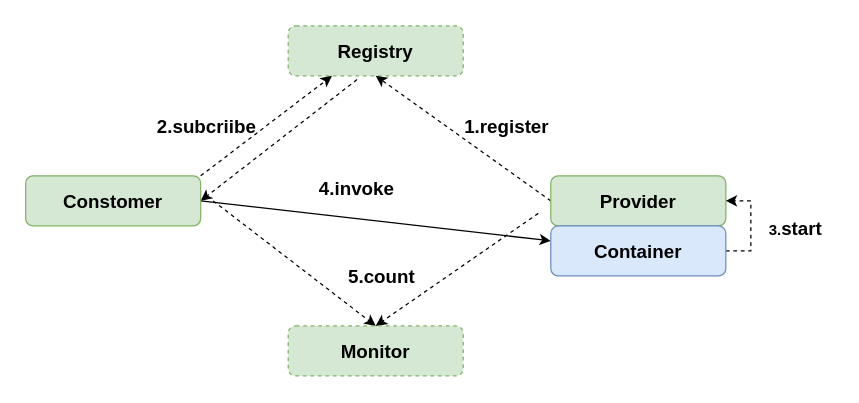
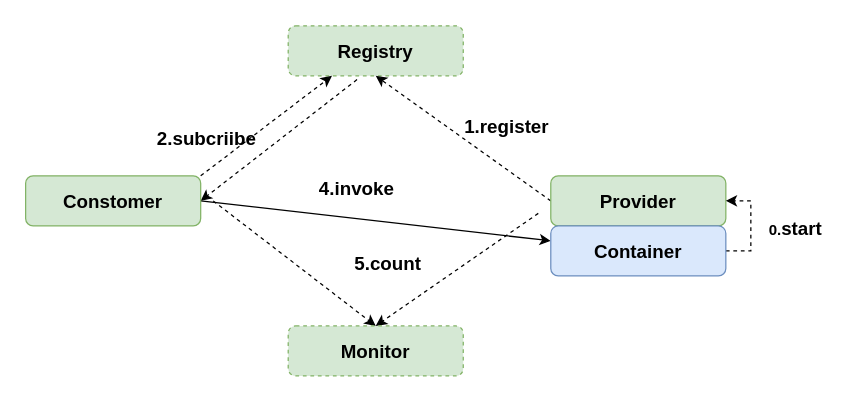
(207, 126) -> (207, 138)
(796, 228) -> (796, 228)
(382, 276) -> (388, 263)
